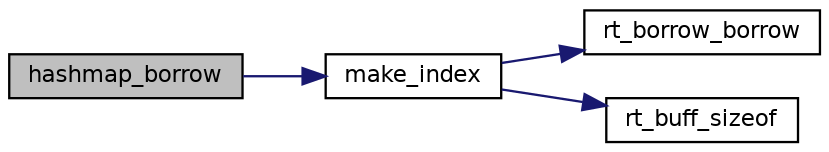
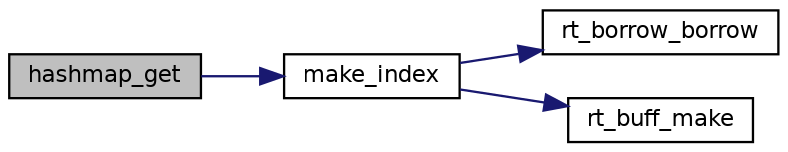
(126, 76) -> (105, 76)
(702, 120) -> (661, 120)
